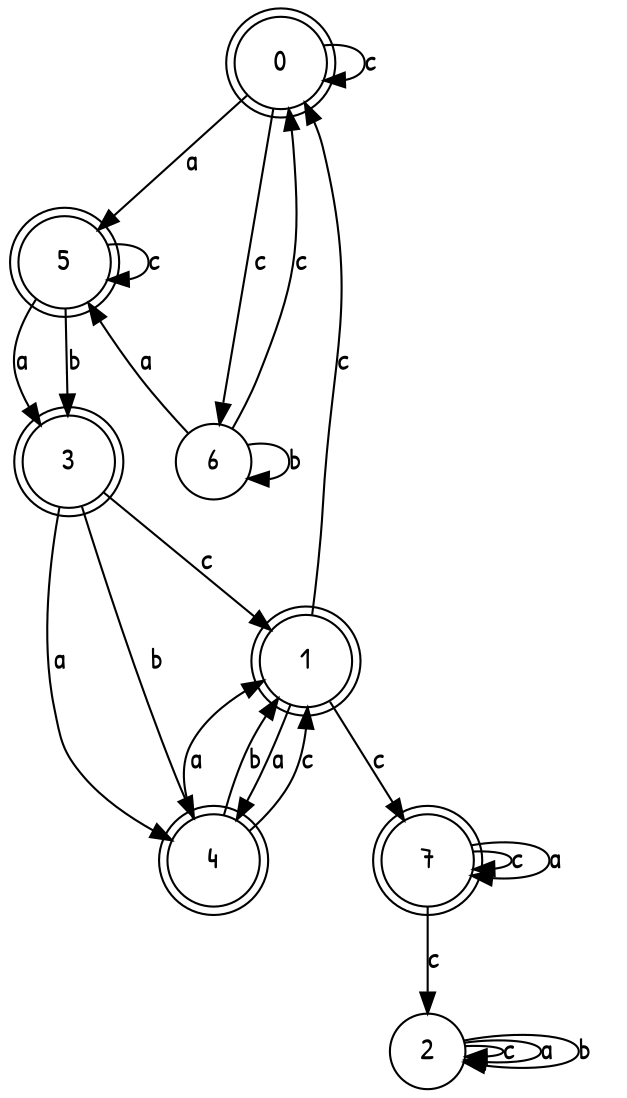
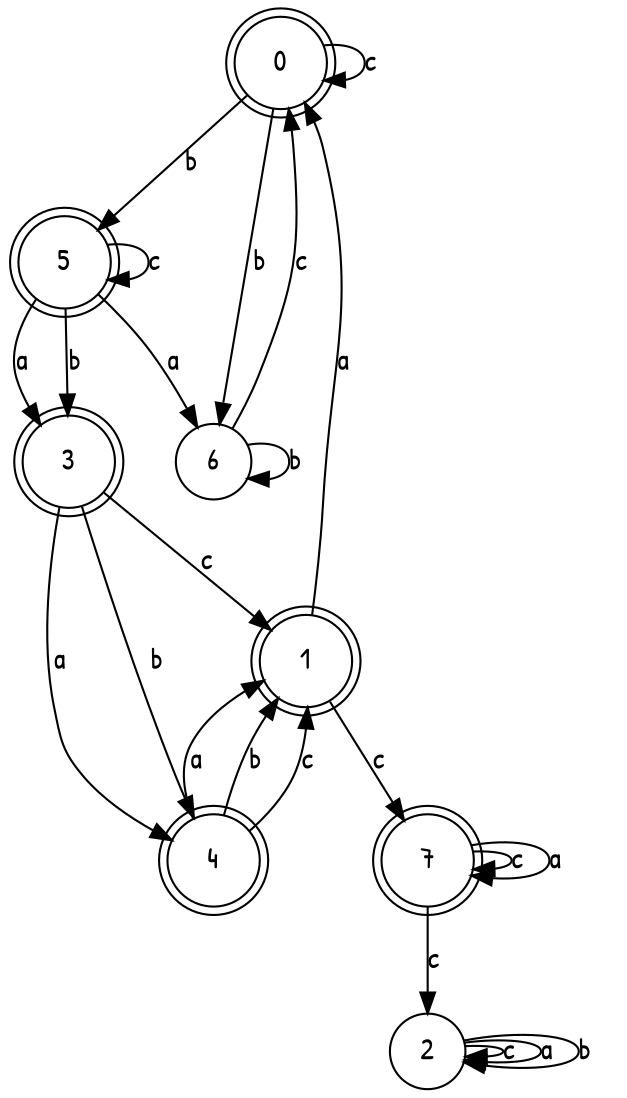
(193, 163) -> (193, 163)
(261, 262) -> (261, 262)
(344, 362) -> (344, 362)
(141, 379) -> (148, 348)
(270, 754) -> none
